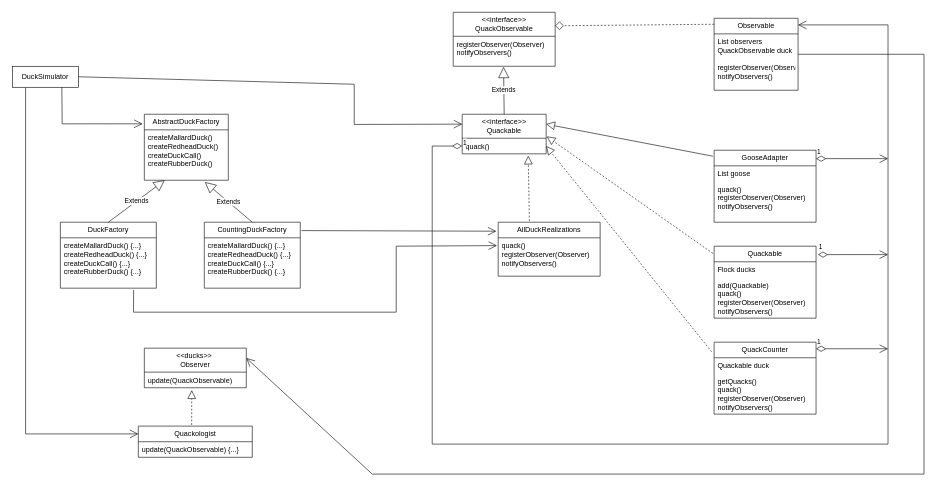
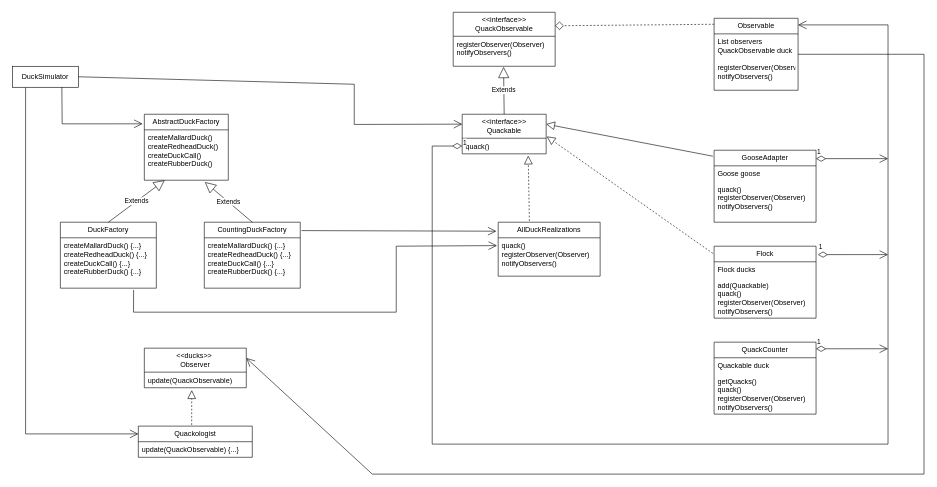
(736, 174) -> (739, 174)
(632, 253) -> none
(765, 254) -> (765, 254)
